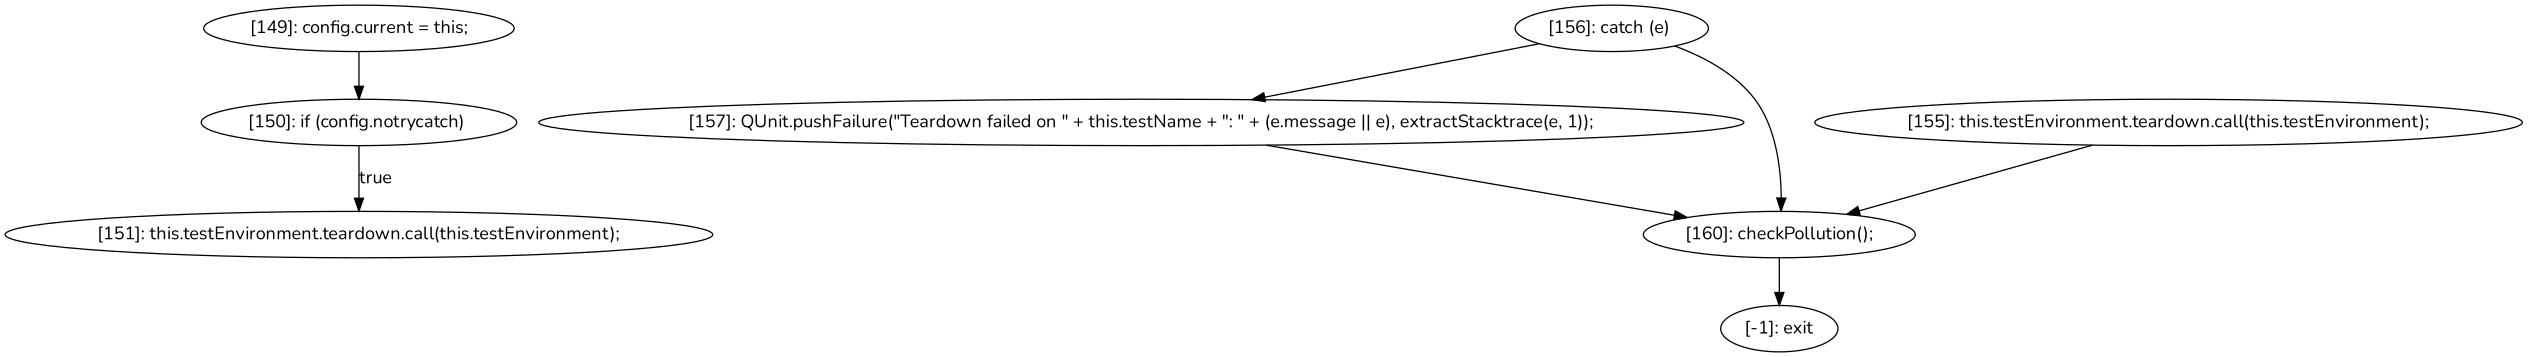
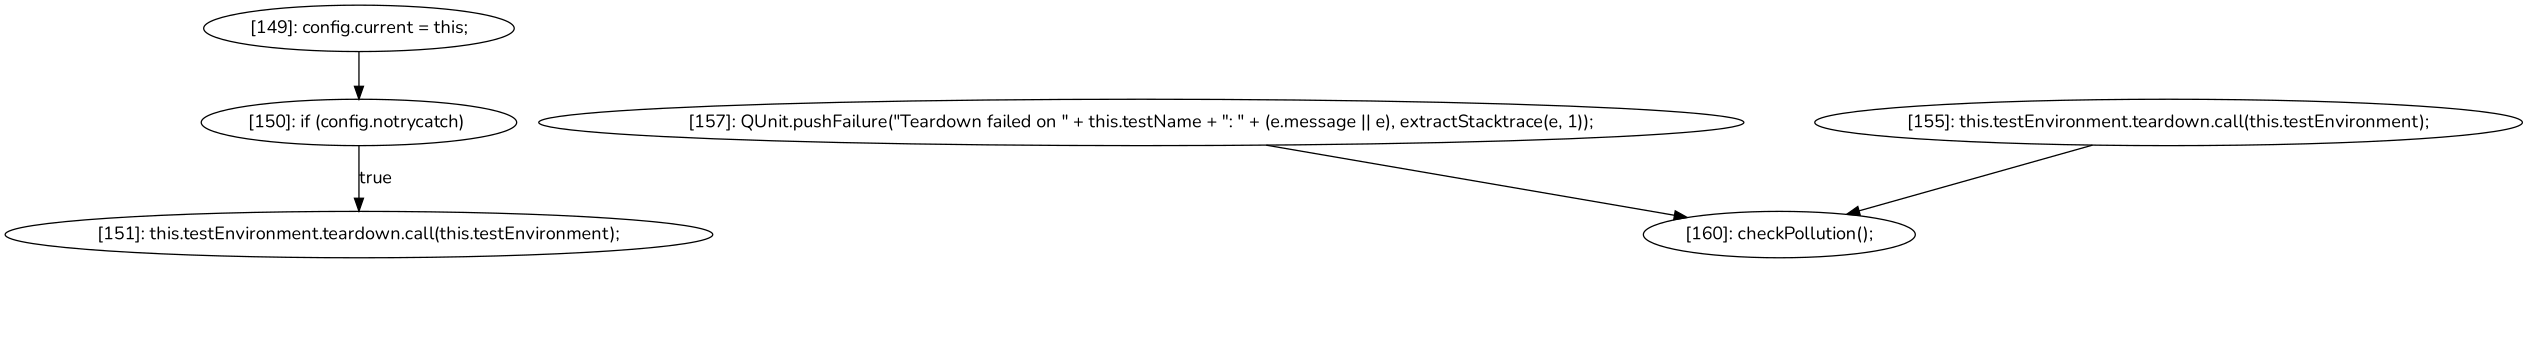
(1612, 28) -> none
(1779, 329) -> none
